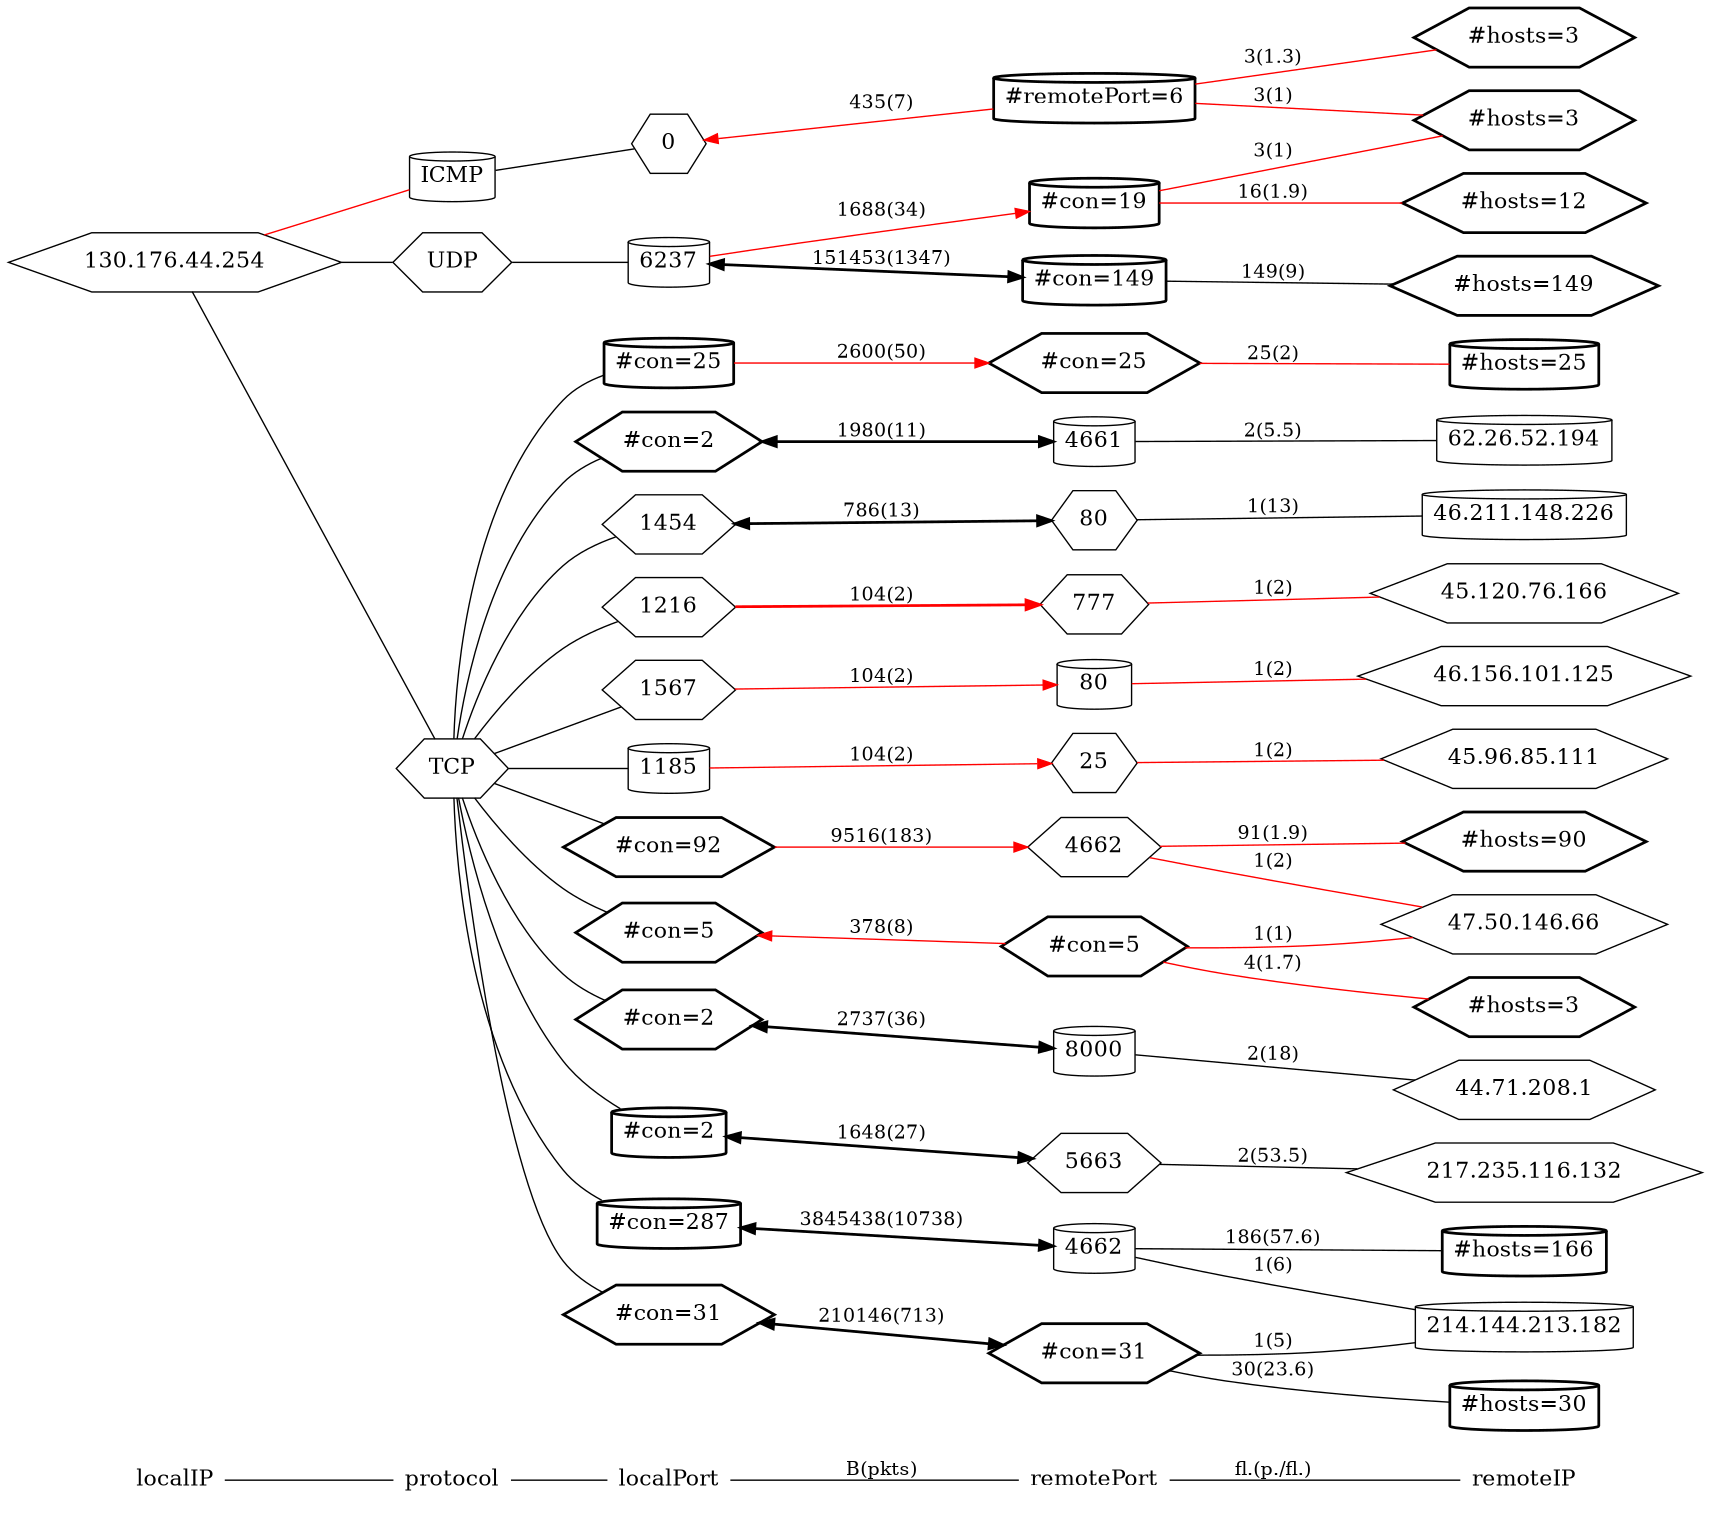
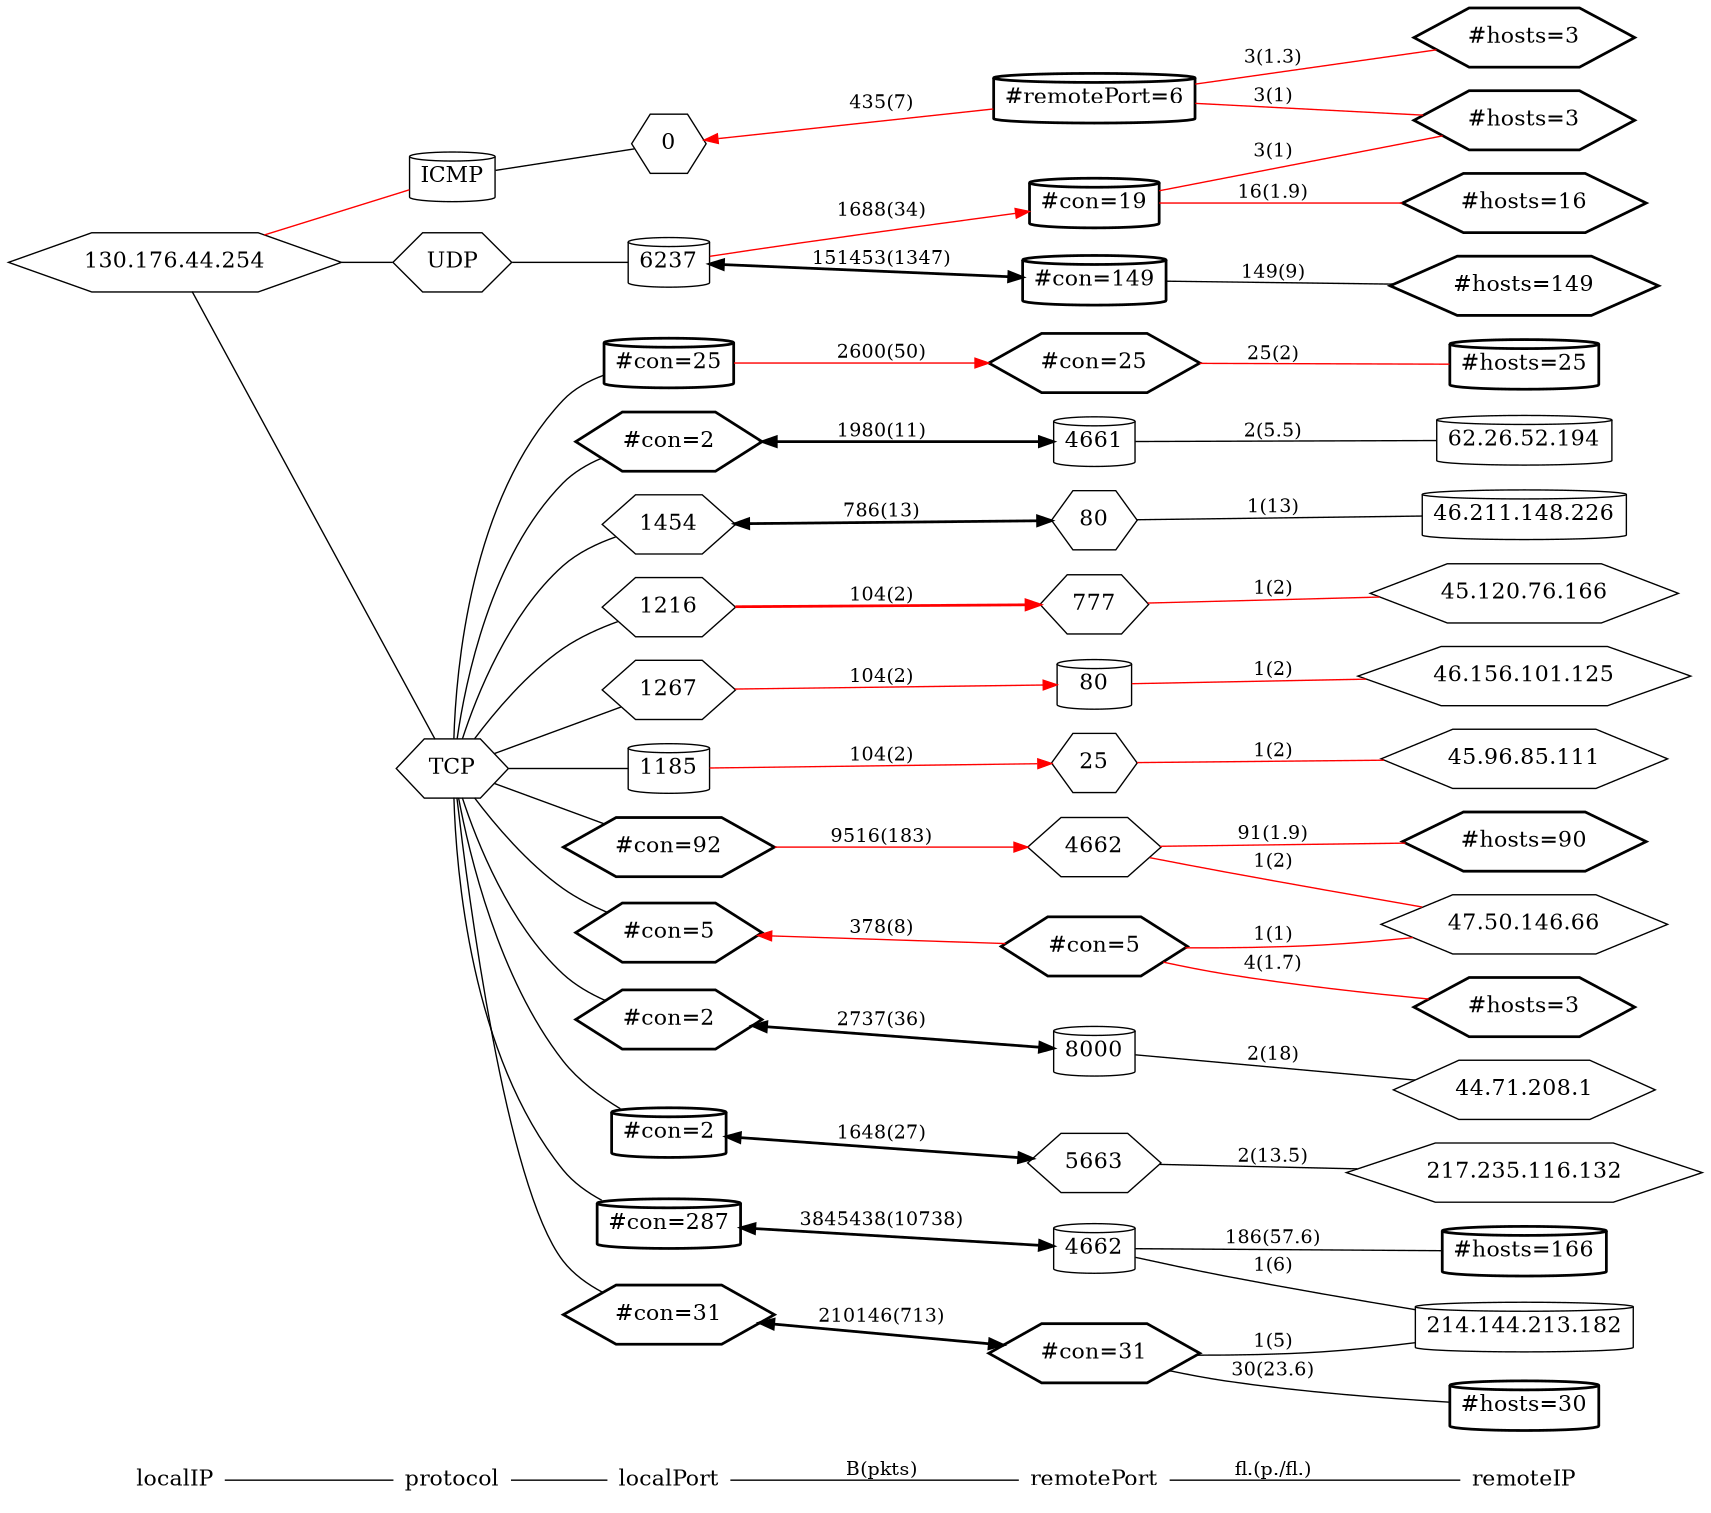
(1524, 203) -> (1524, 203)
(669, 690) -> (669, 690)
(1273, 1157) -> (1273, 1157)
